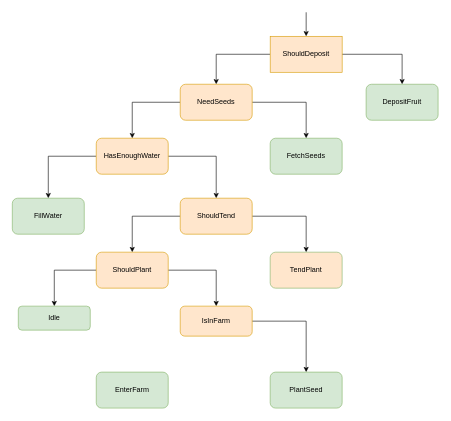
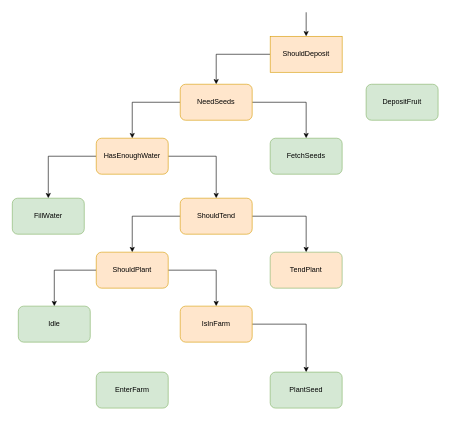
(401, 54) -> none
(54, 318) -> (54, 324)
(216, 321) -> (216, 324)
